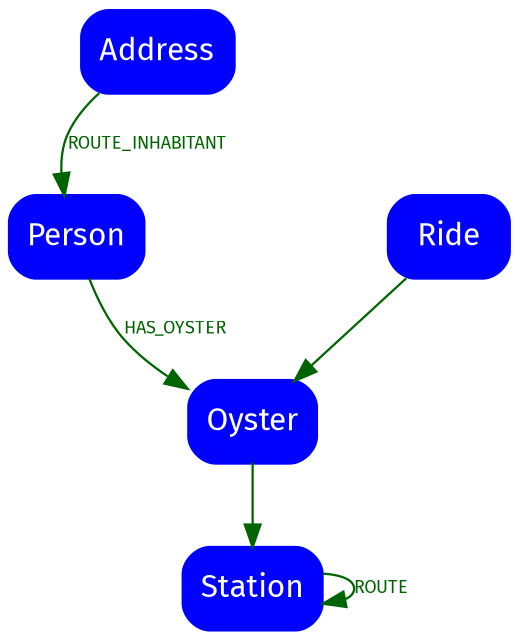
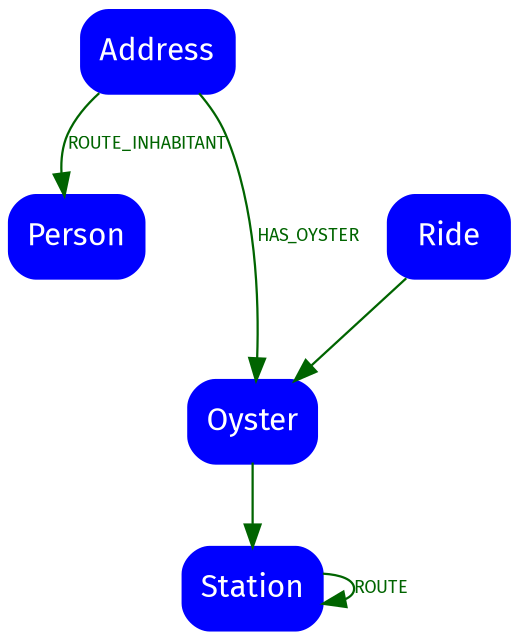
(120, 334) -> (249, 220)
